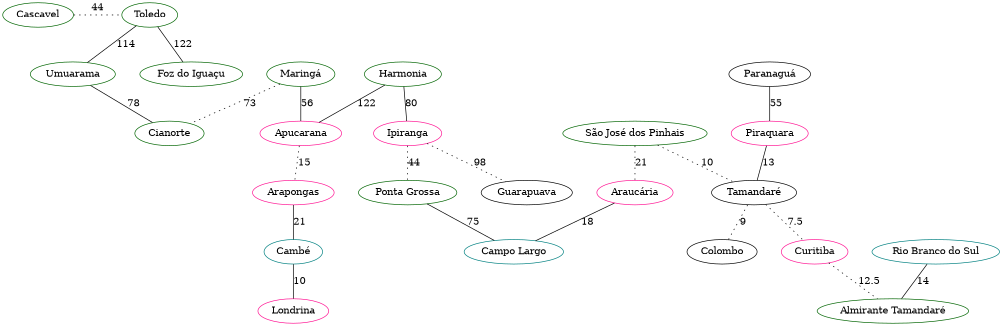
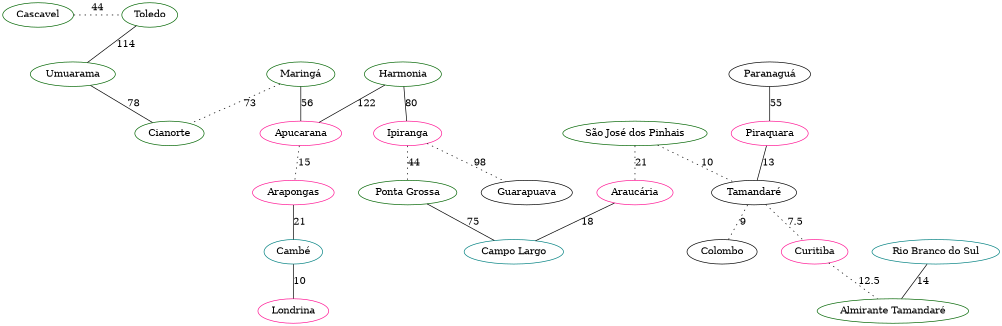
(191, 74) -> none
